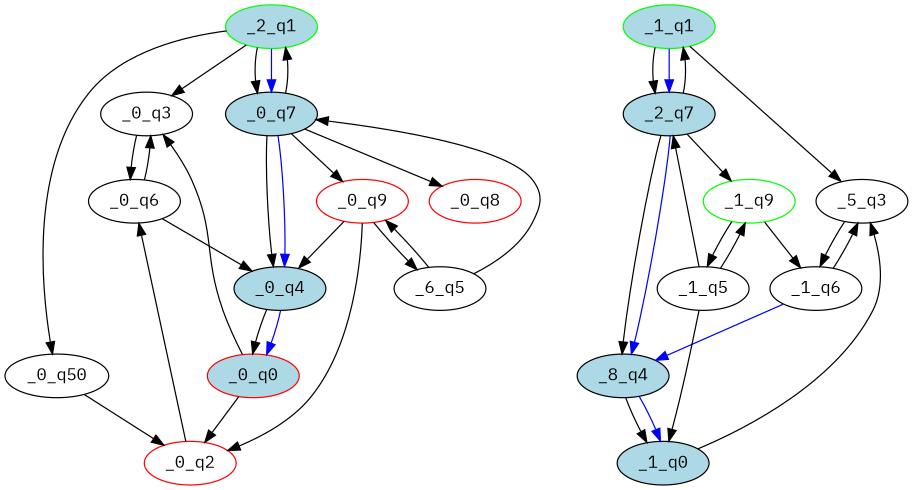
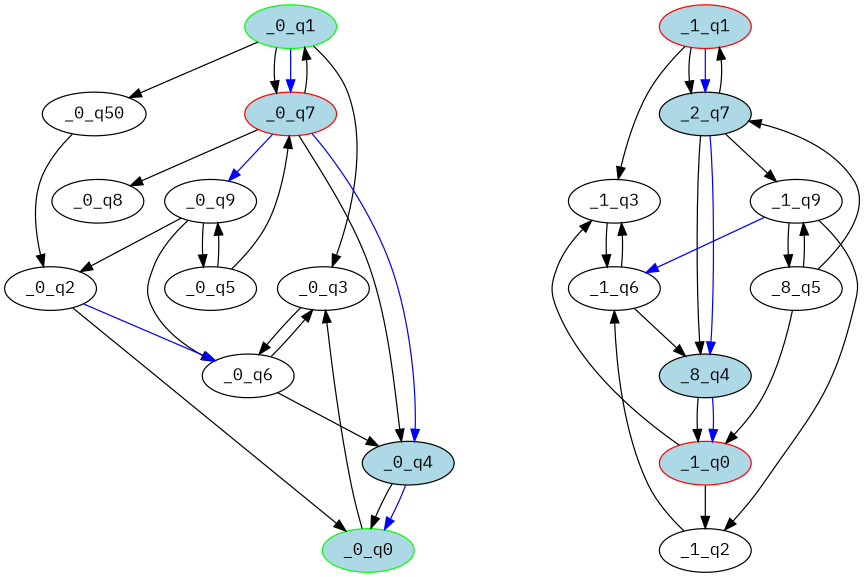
(271, 27) -> (291, 27)
(669, 27) -> (705, 27)
(271, 114) -> (291, 114)
(313, 154) -> (255, 153)
(362, 201) -> (211, 201)
(475, 201) -> (98, 201)
(749, 201) -> (796, 201)
(862, 201) -> (614, 201)
(326, 240) -> (148, 294)
(779, 240) -> (705, 245)
(440, 289) -> (211, 289)
(703, 289) -> (796, 289)
(725, 330) -> (656, 328)
(164, 338) -> (144, 330)
(253, 376) -> (368, 550)
(225, 415) -> (205, 416)
(190, 463) -> (51, 289)
(663, 463) -> (705, 463)
none -> (705, 550)
